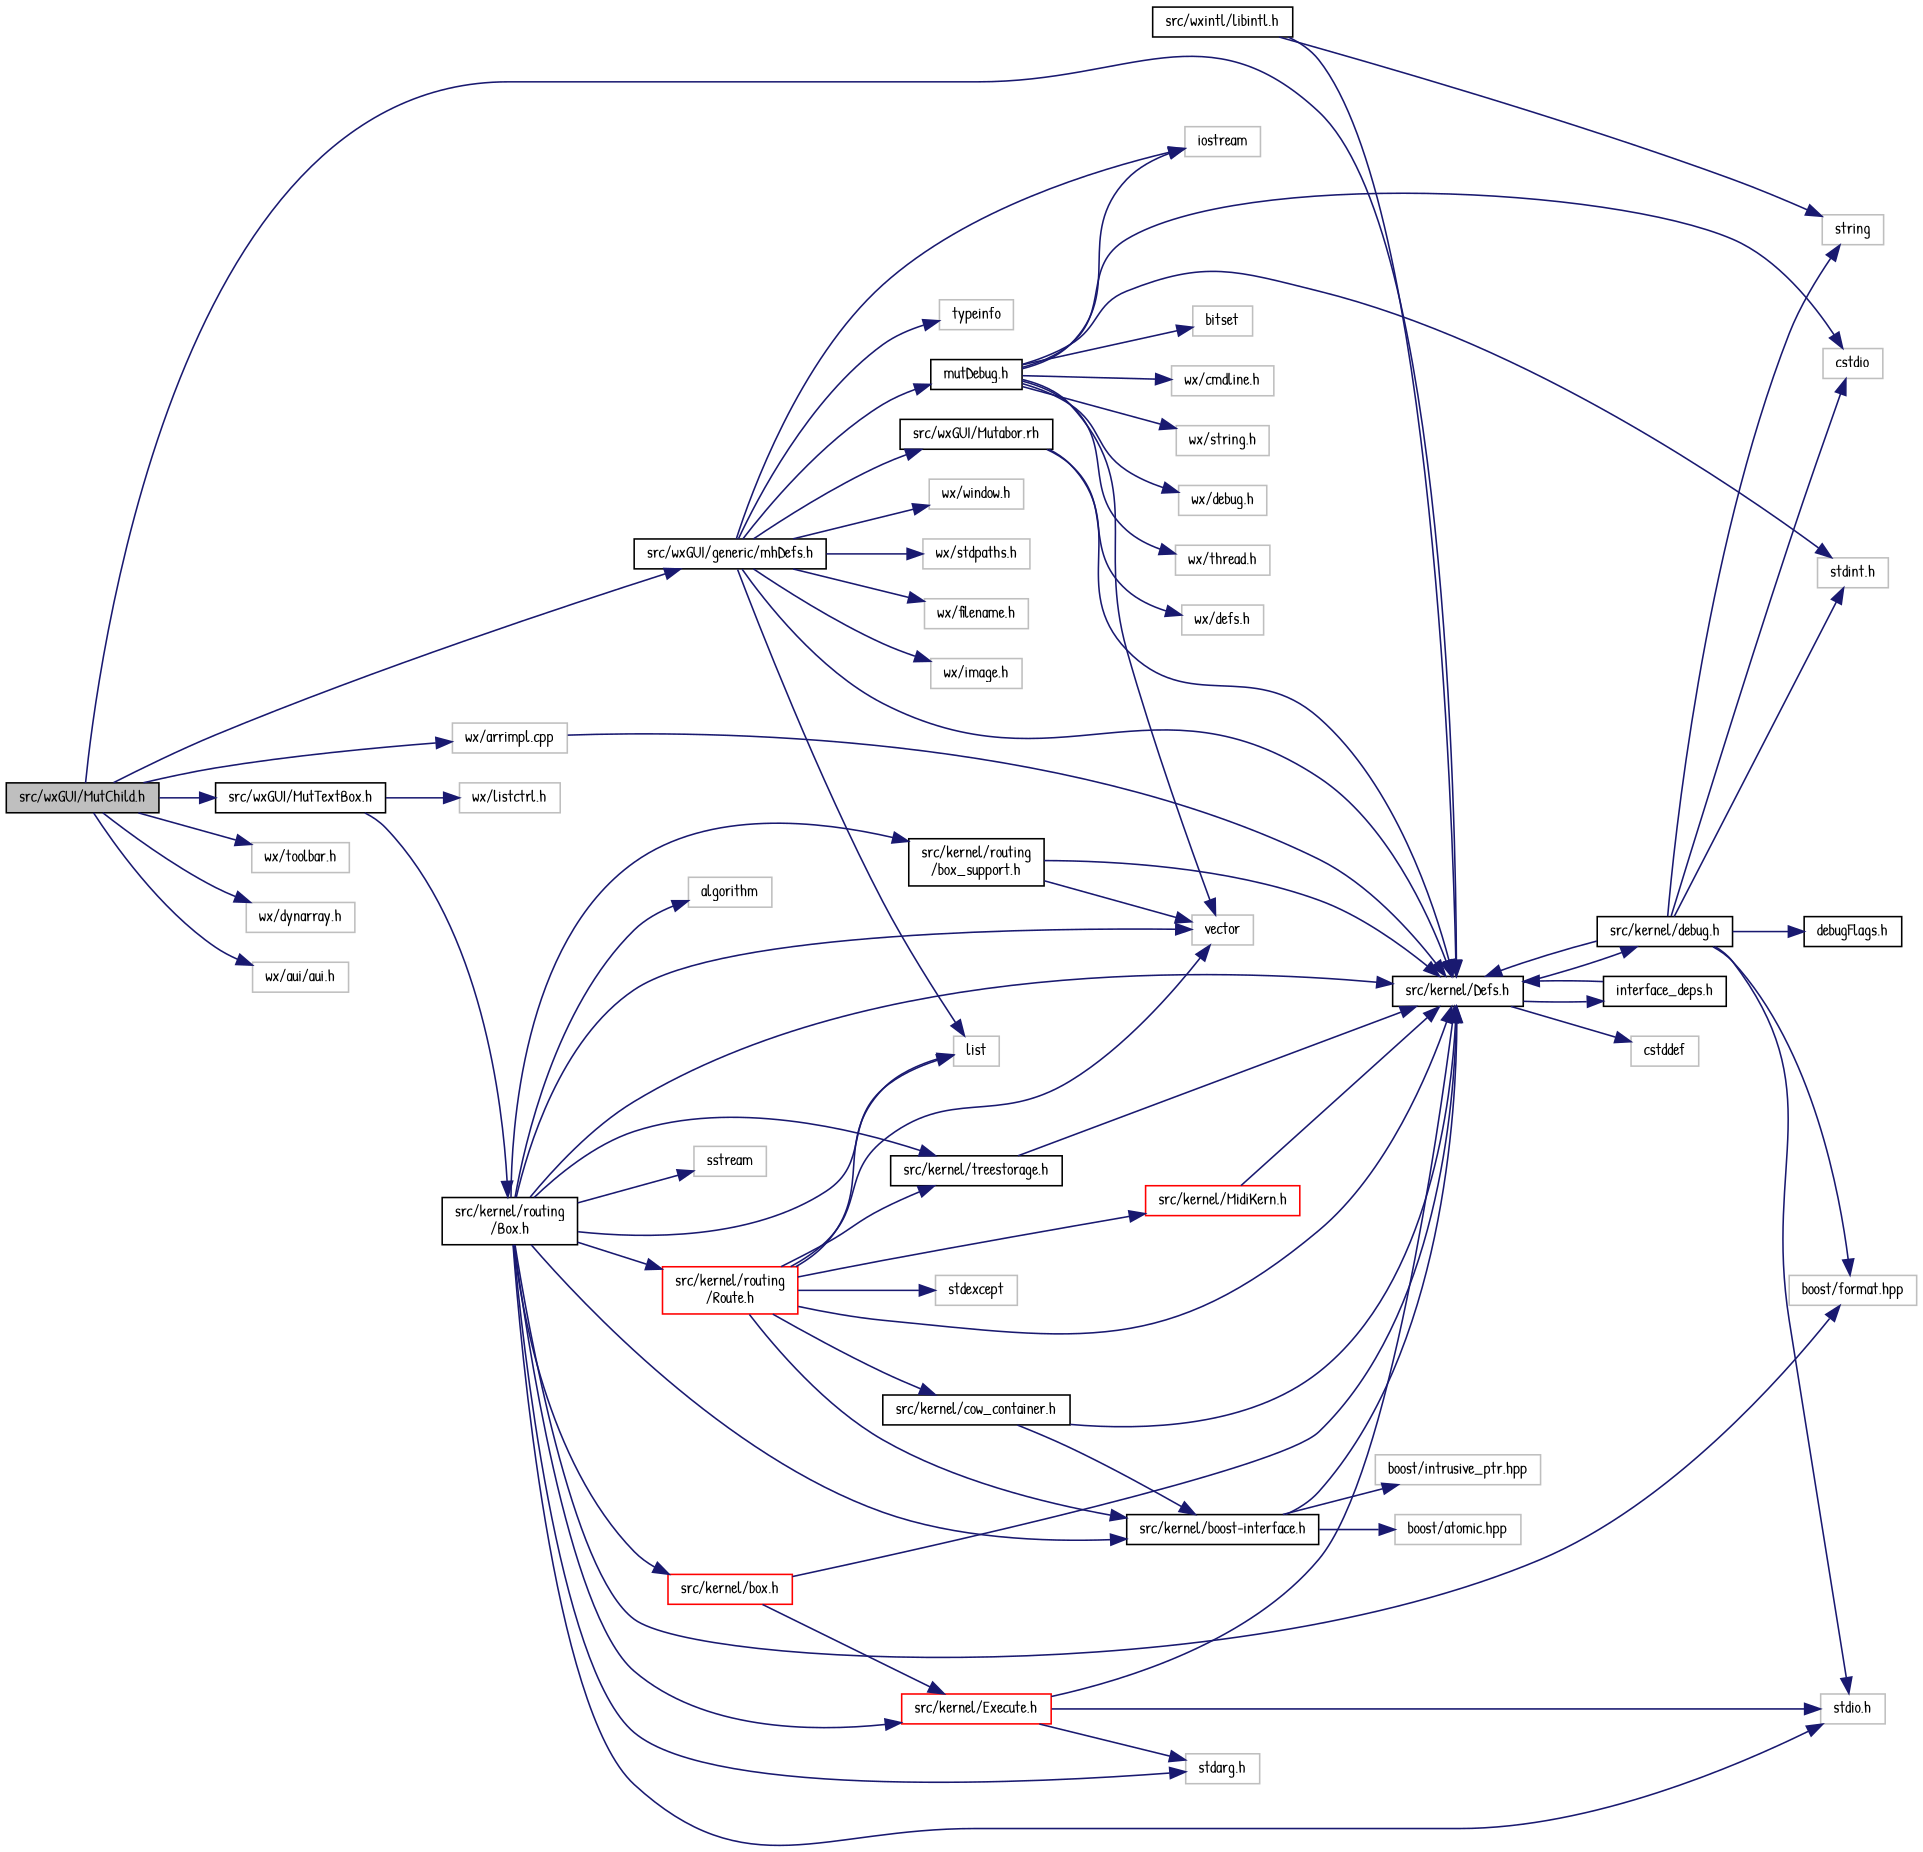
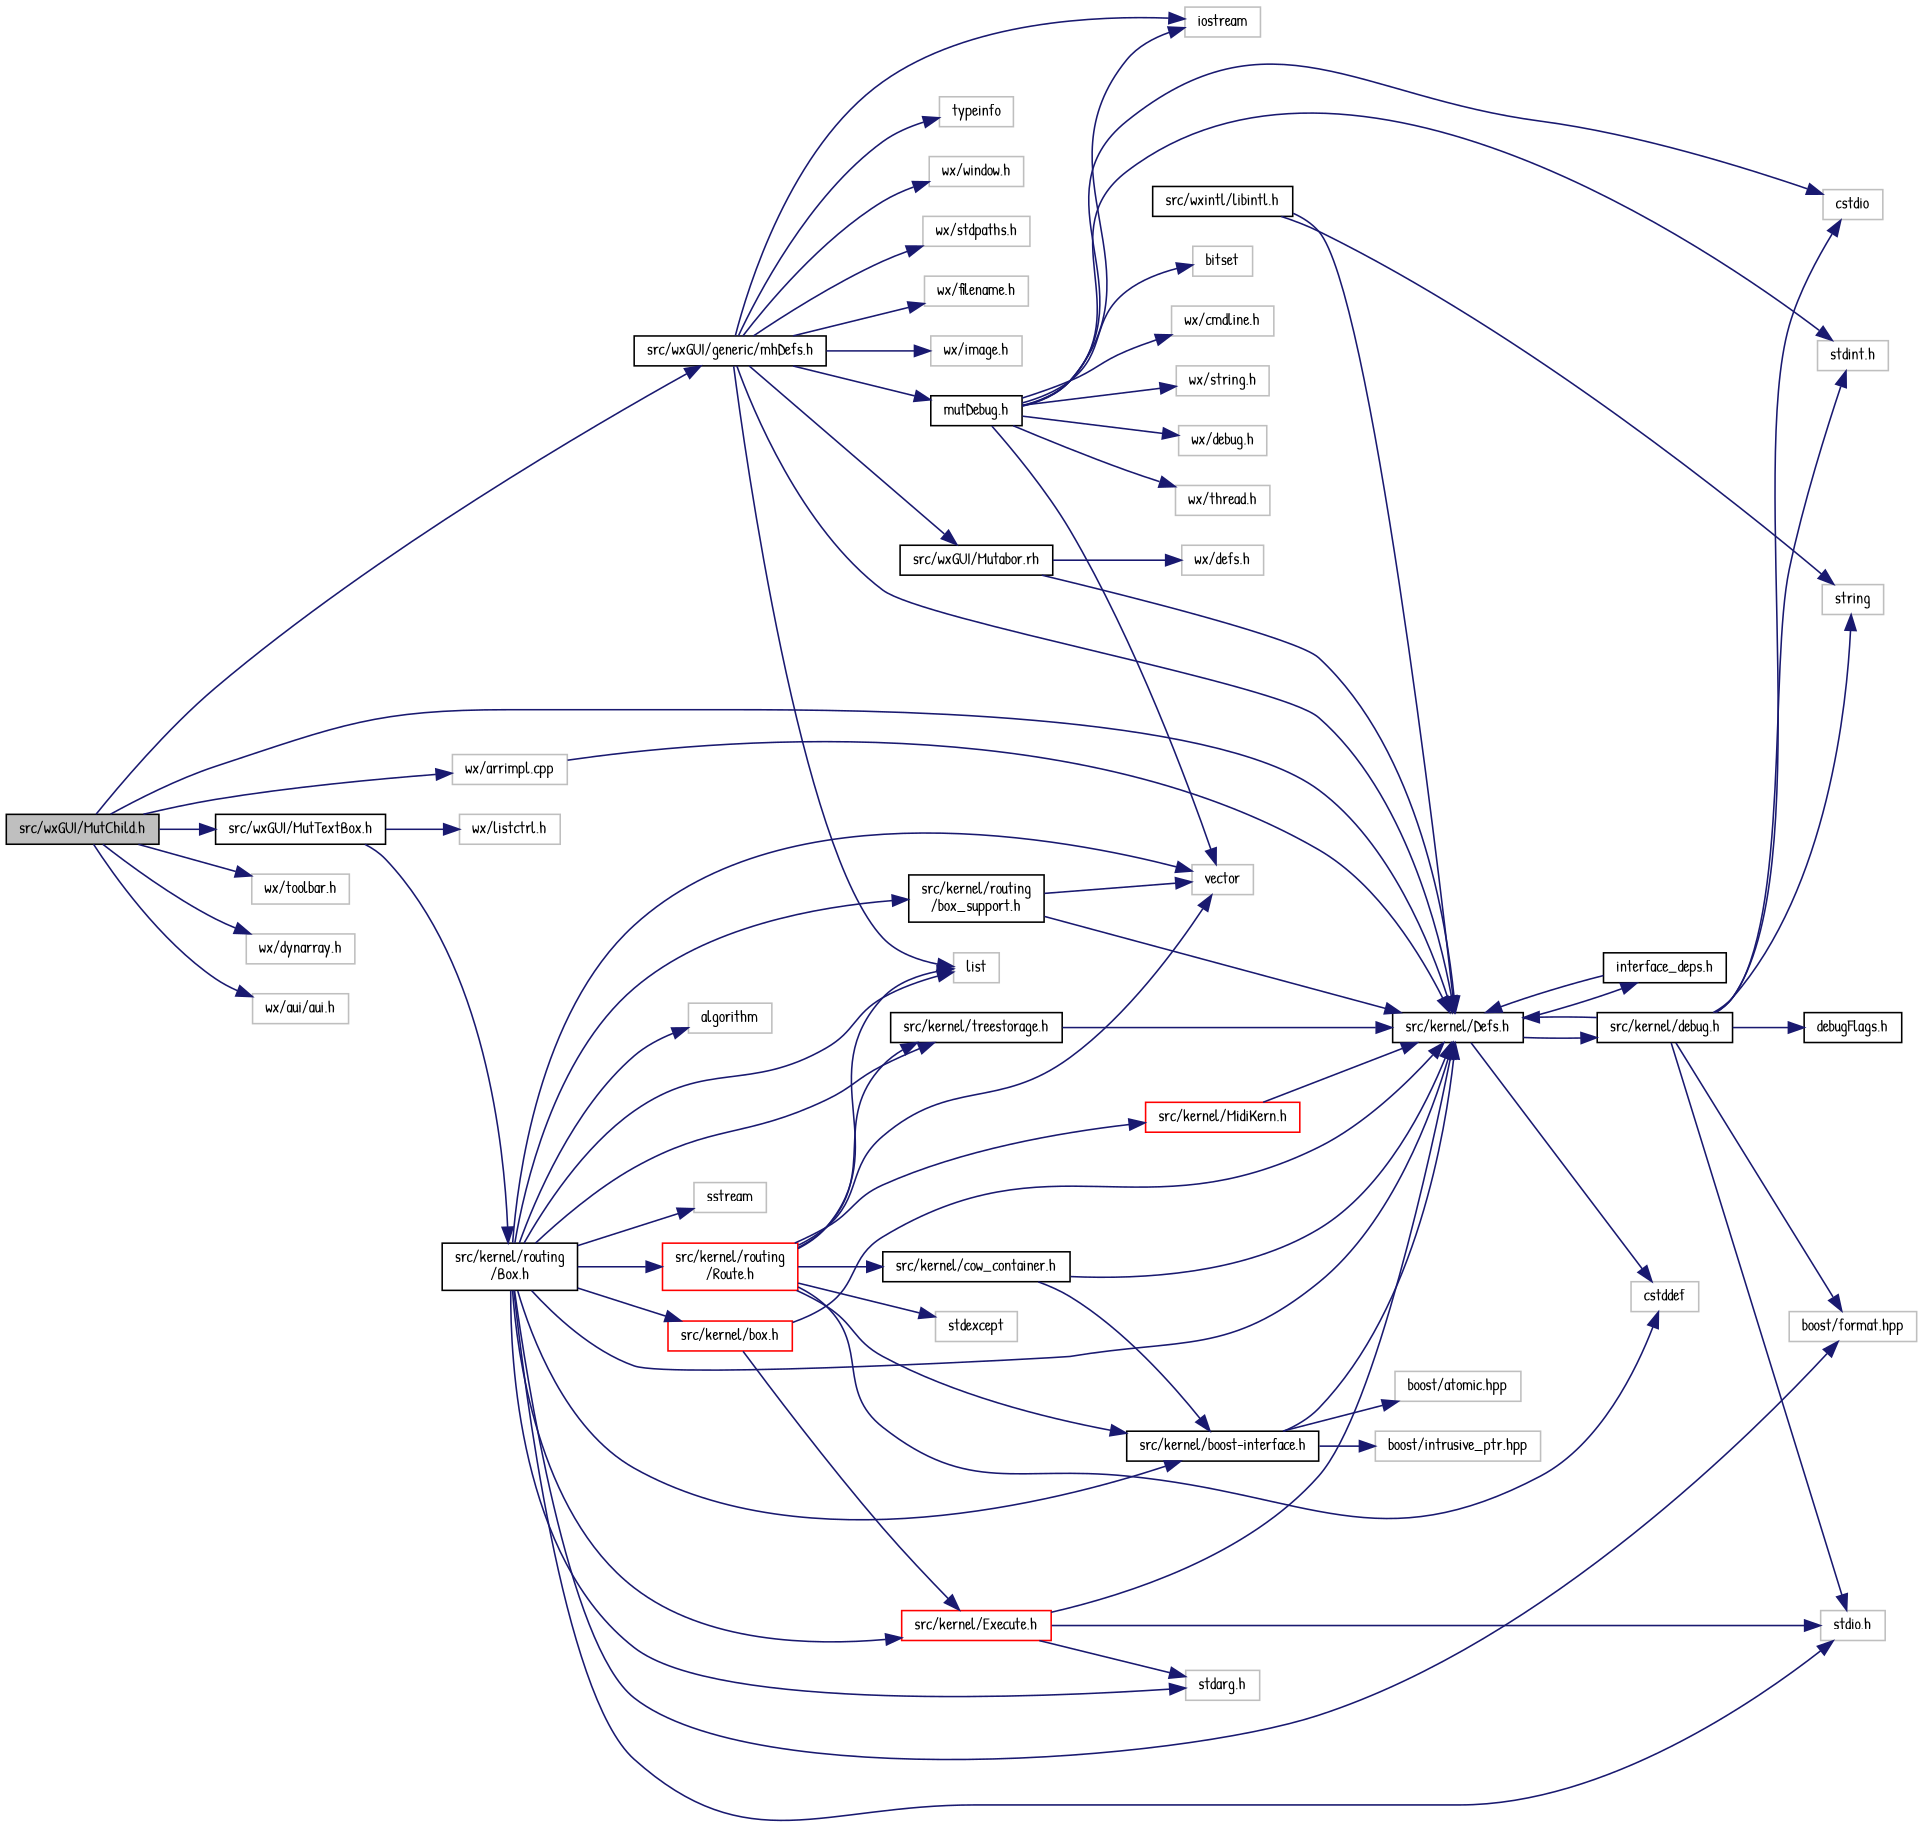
(1192, 1310) -> (1220, 1491)
